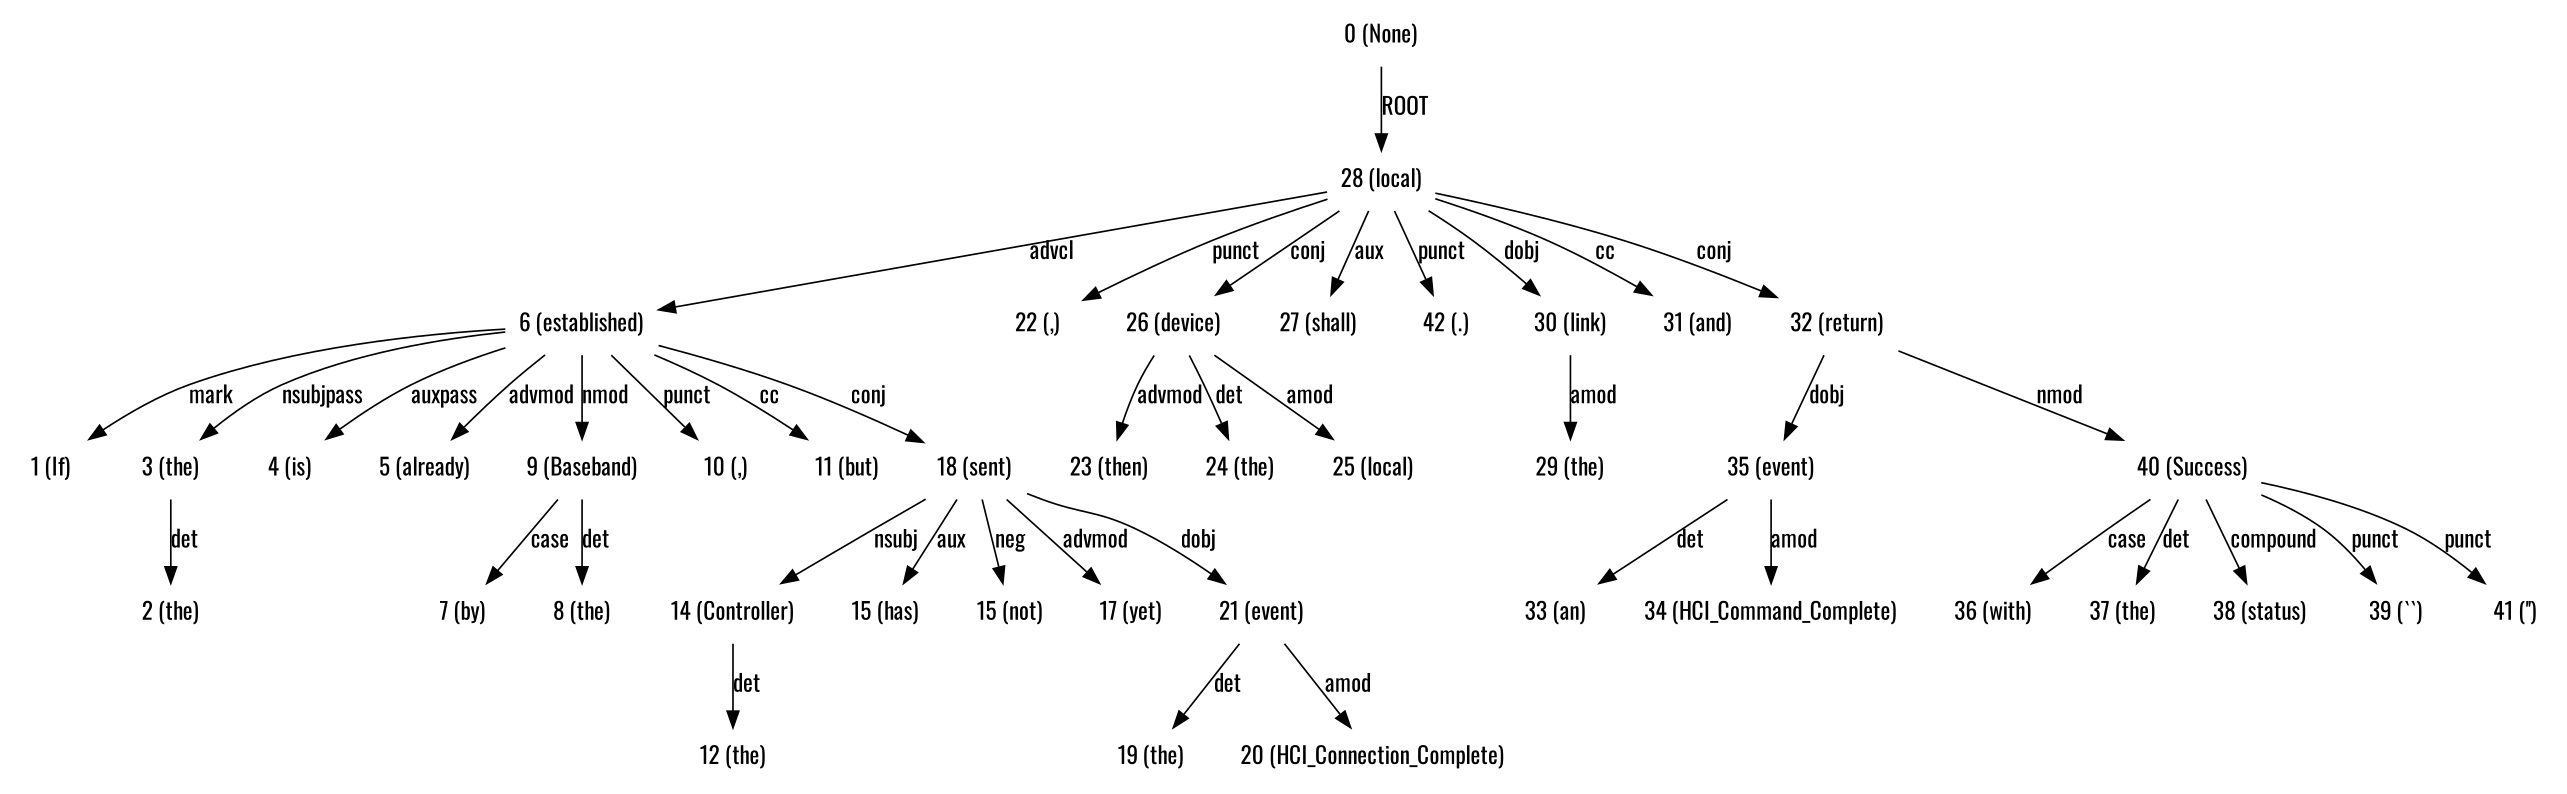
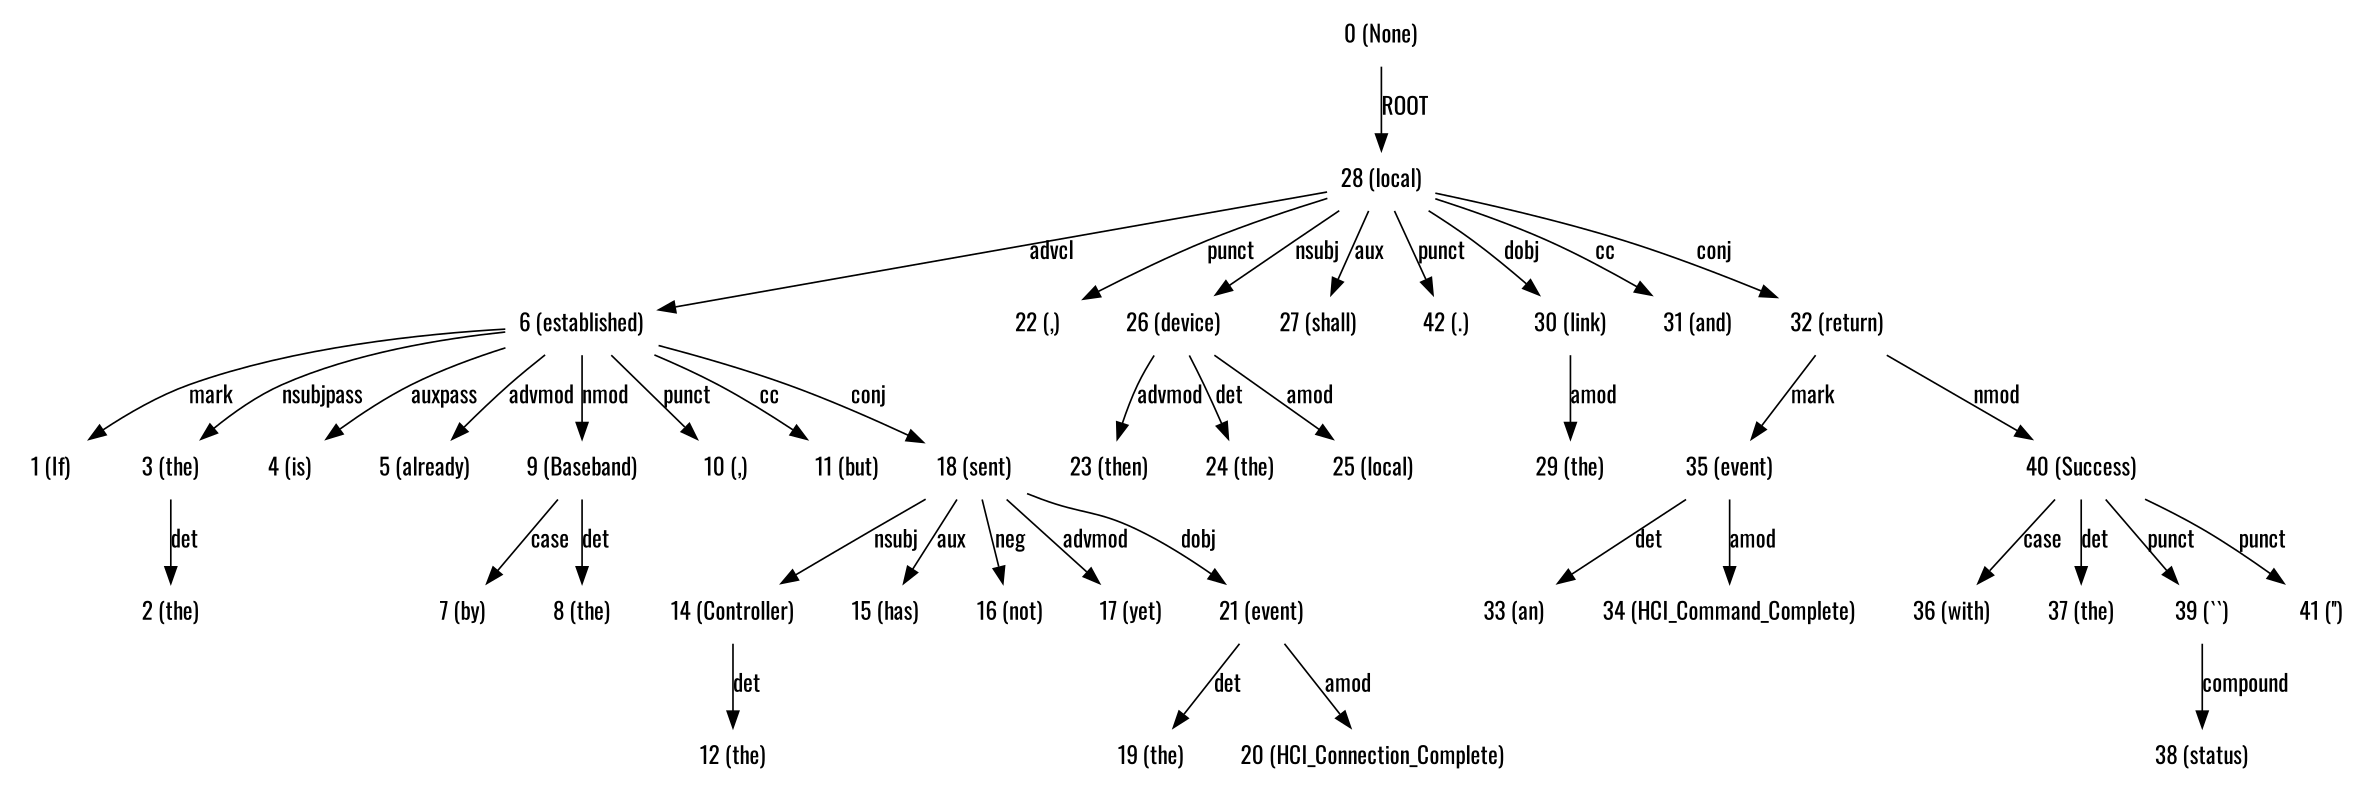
(1308, 253) -> (1318, 253)
(1827, 397) -> (1813, 397)
(2223, 534) -> (2202, 677)
(1010, 614) -> (1010, 614)
